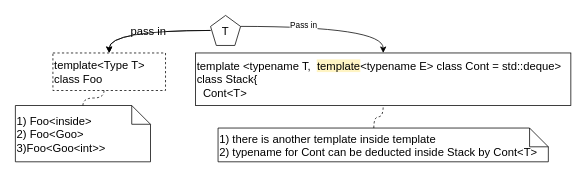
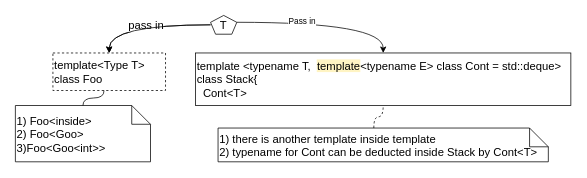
(225, 30) -> (224, 25)
(93, 98) -> (93, 98)
